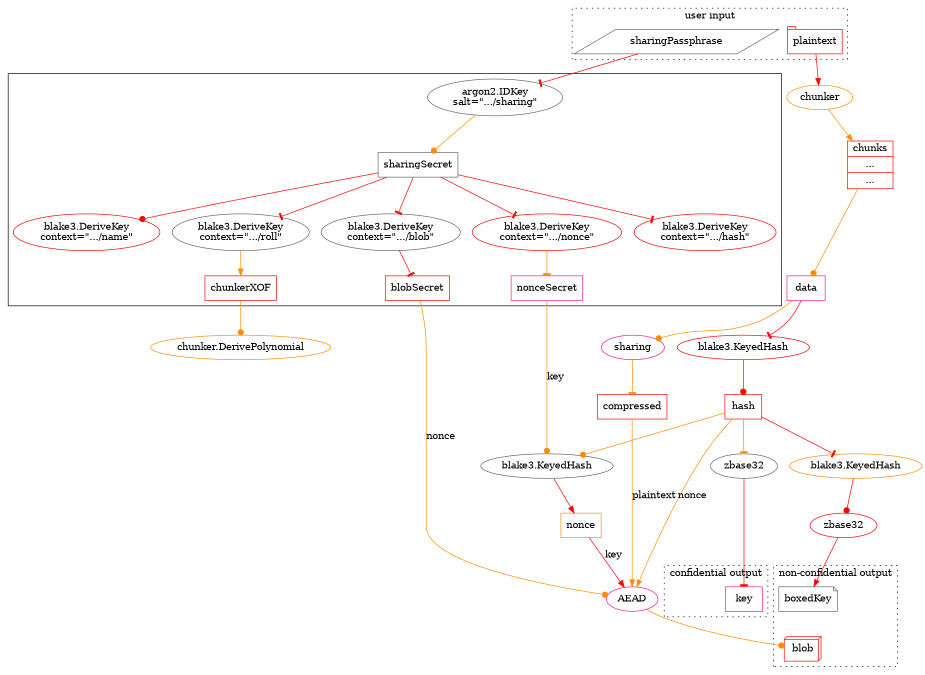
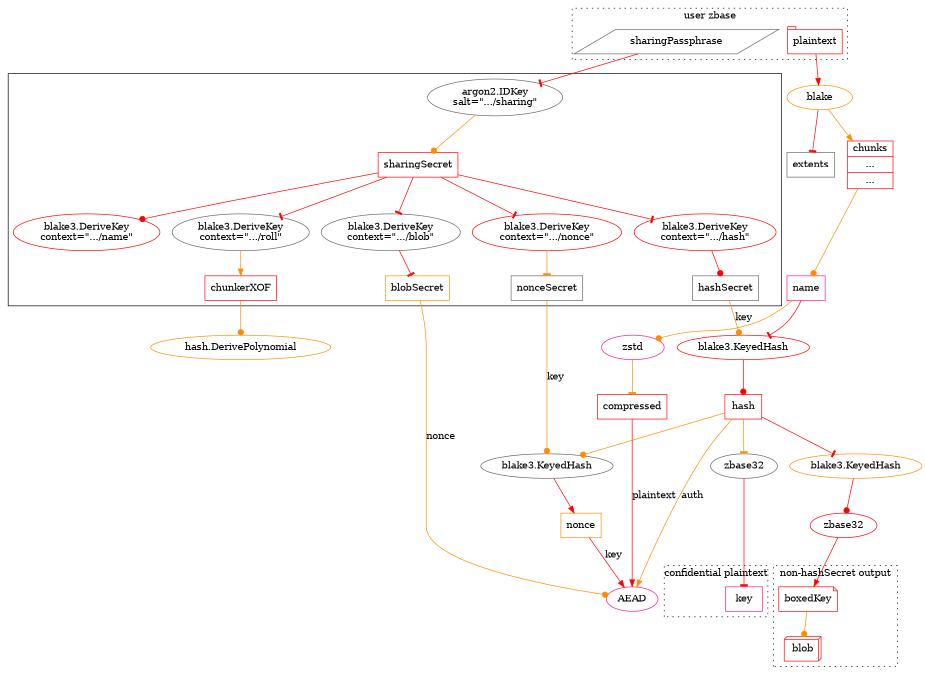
(710, 16) -> (710, 16)
(820, 97) -> (820, 97)
(418, 165) -> (418, 165)
none -> (811, 165)
(417, 288) -> (417, 288)
(547, 288) -> (547, 288)
none -> (726, 288)
(806, 288) -> (806, 288)
(241, 347) -> (241, 347)
(633, 347) -> (633, 347)
(693, 496) -> (693, 496)
(632, 499) -> (632, 499)
(716, 574) -> (716, 574)
(835, 574) -> (835, 574)
(808, 599) -> (808, 599)
(711, 632) -> (806, 621)
